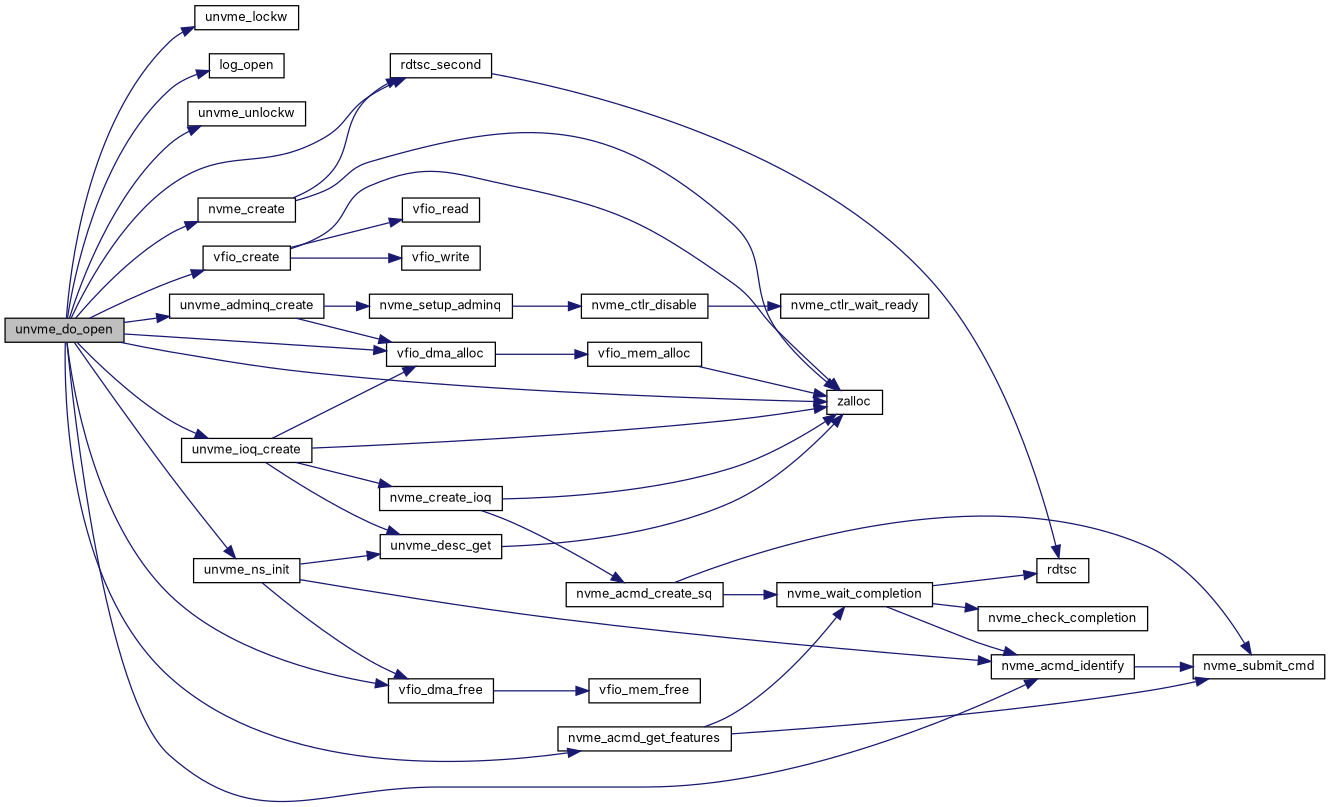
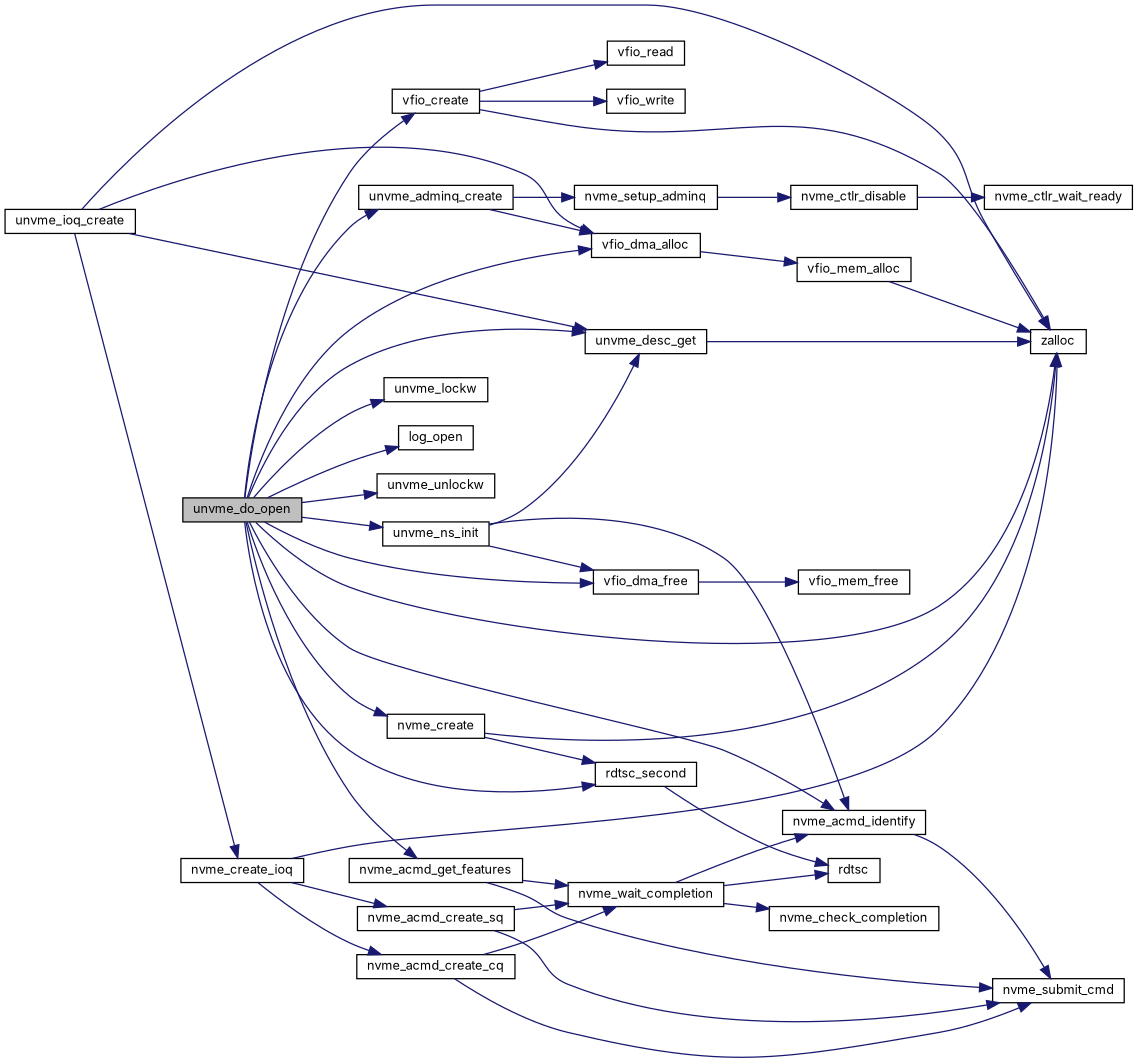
(133, 394) -> (376, 353)
none -> (436, 967)
